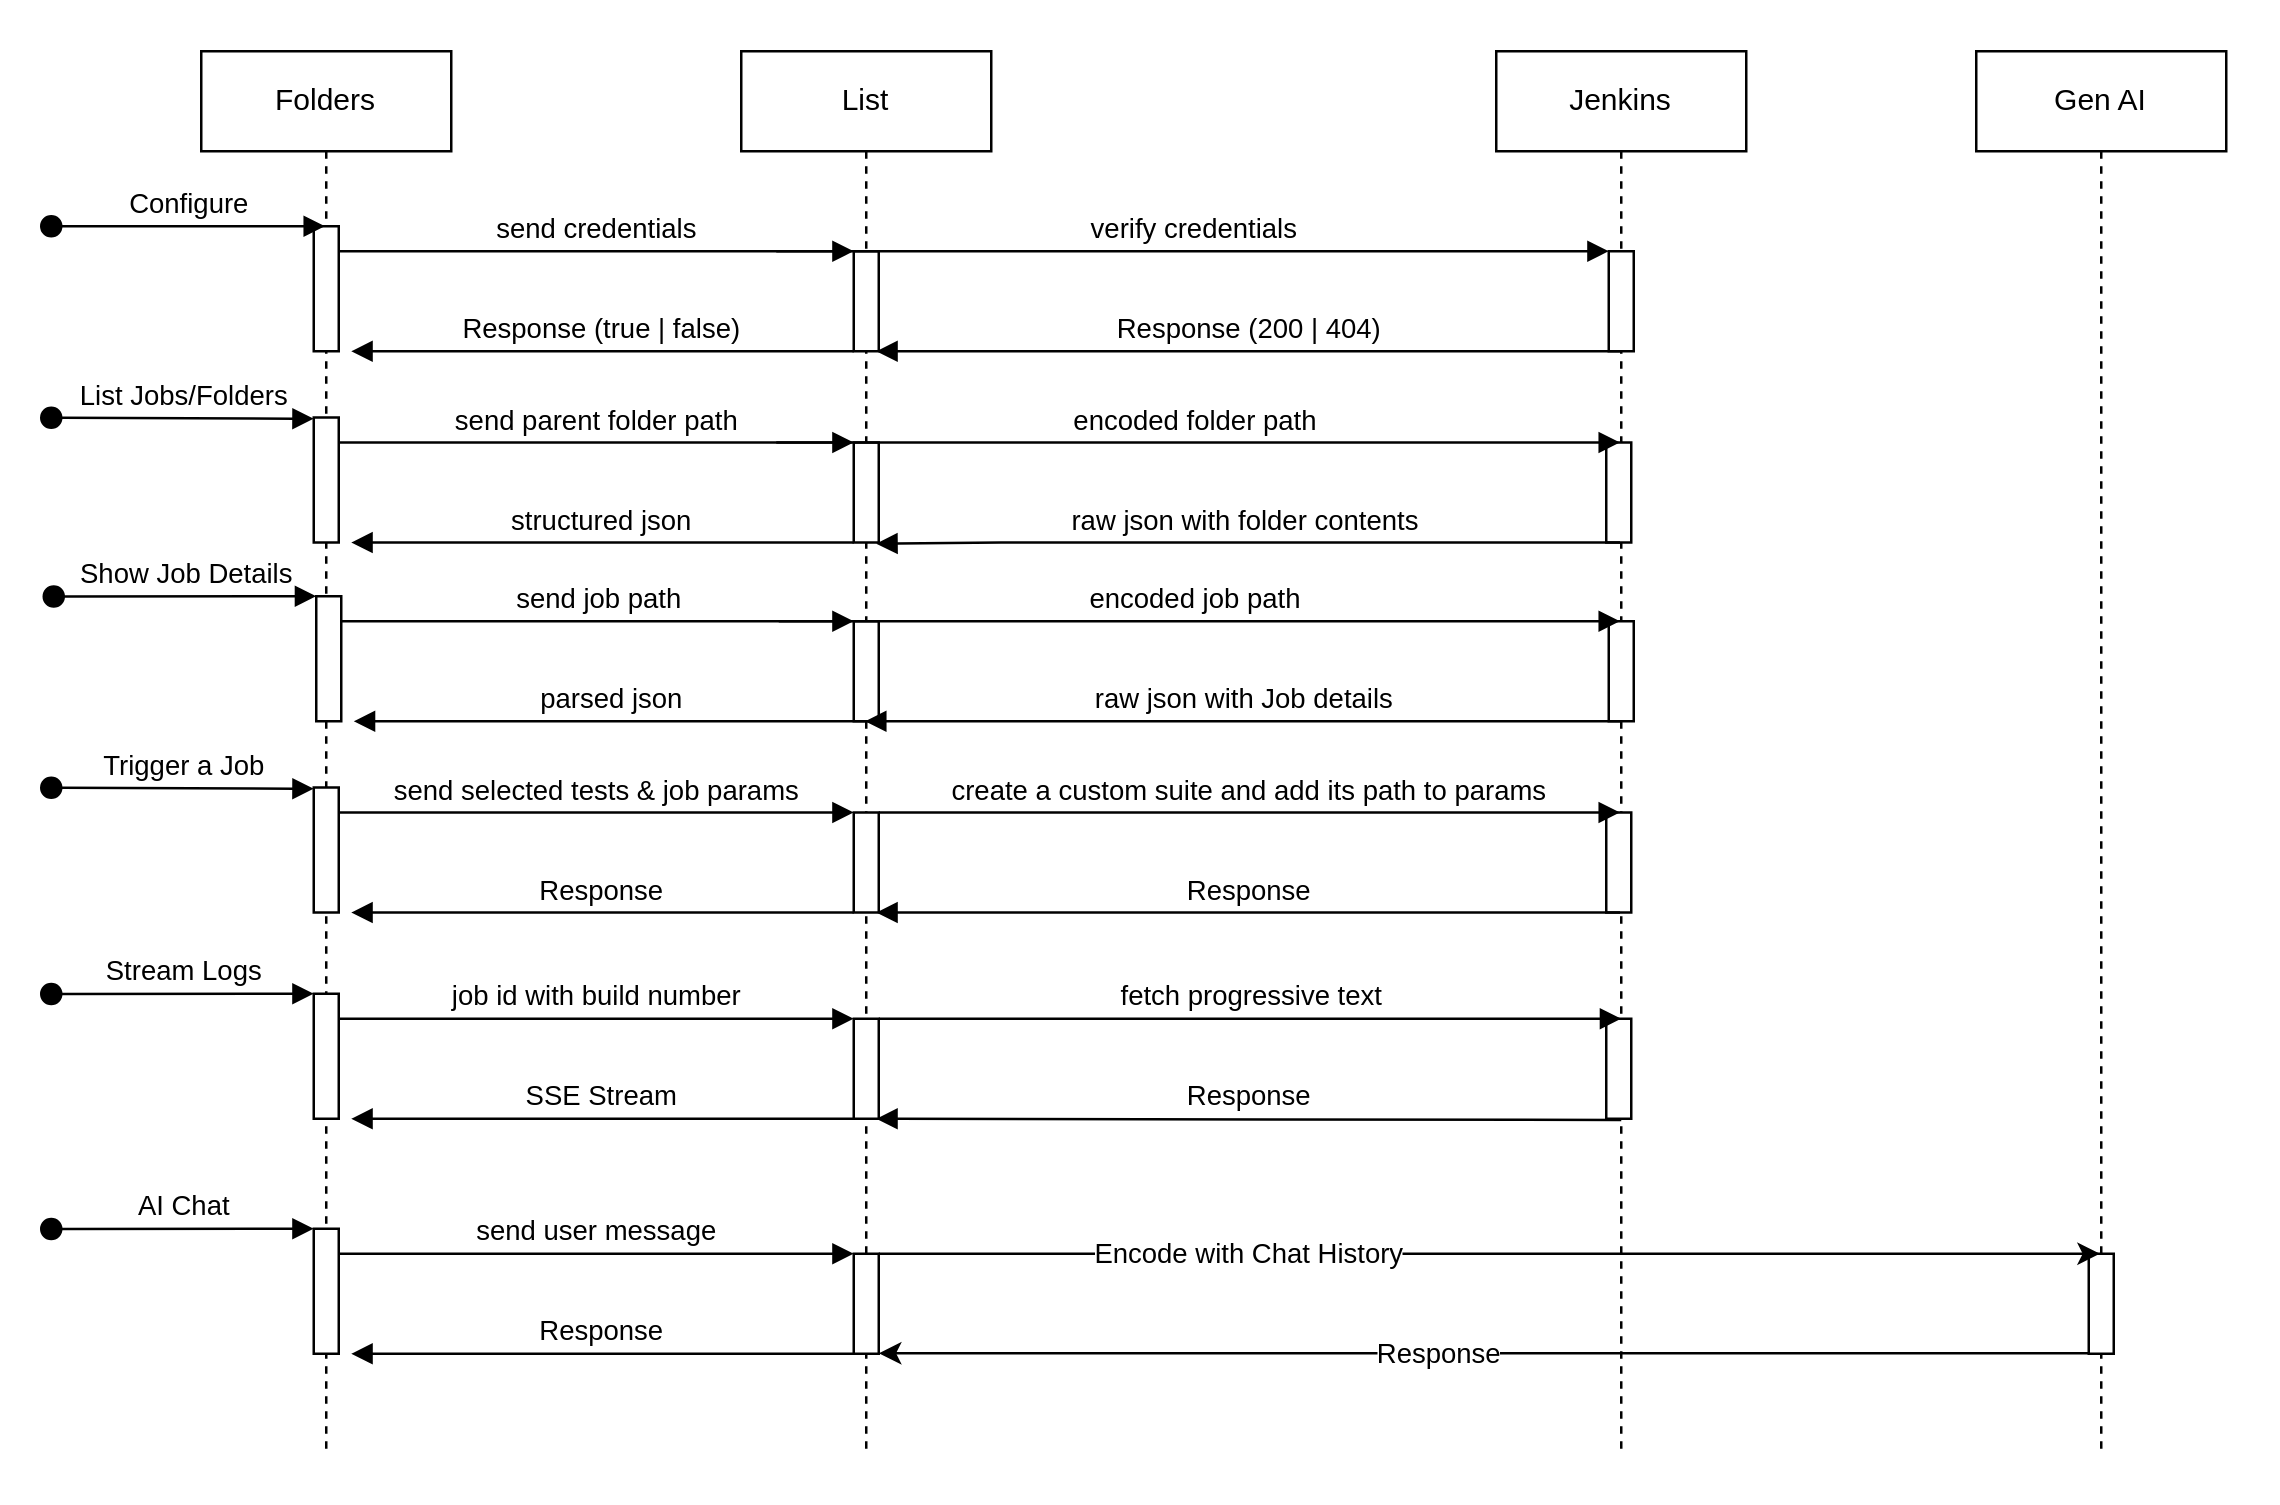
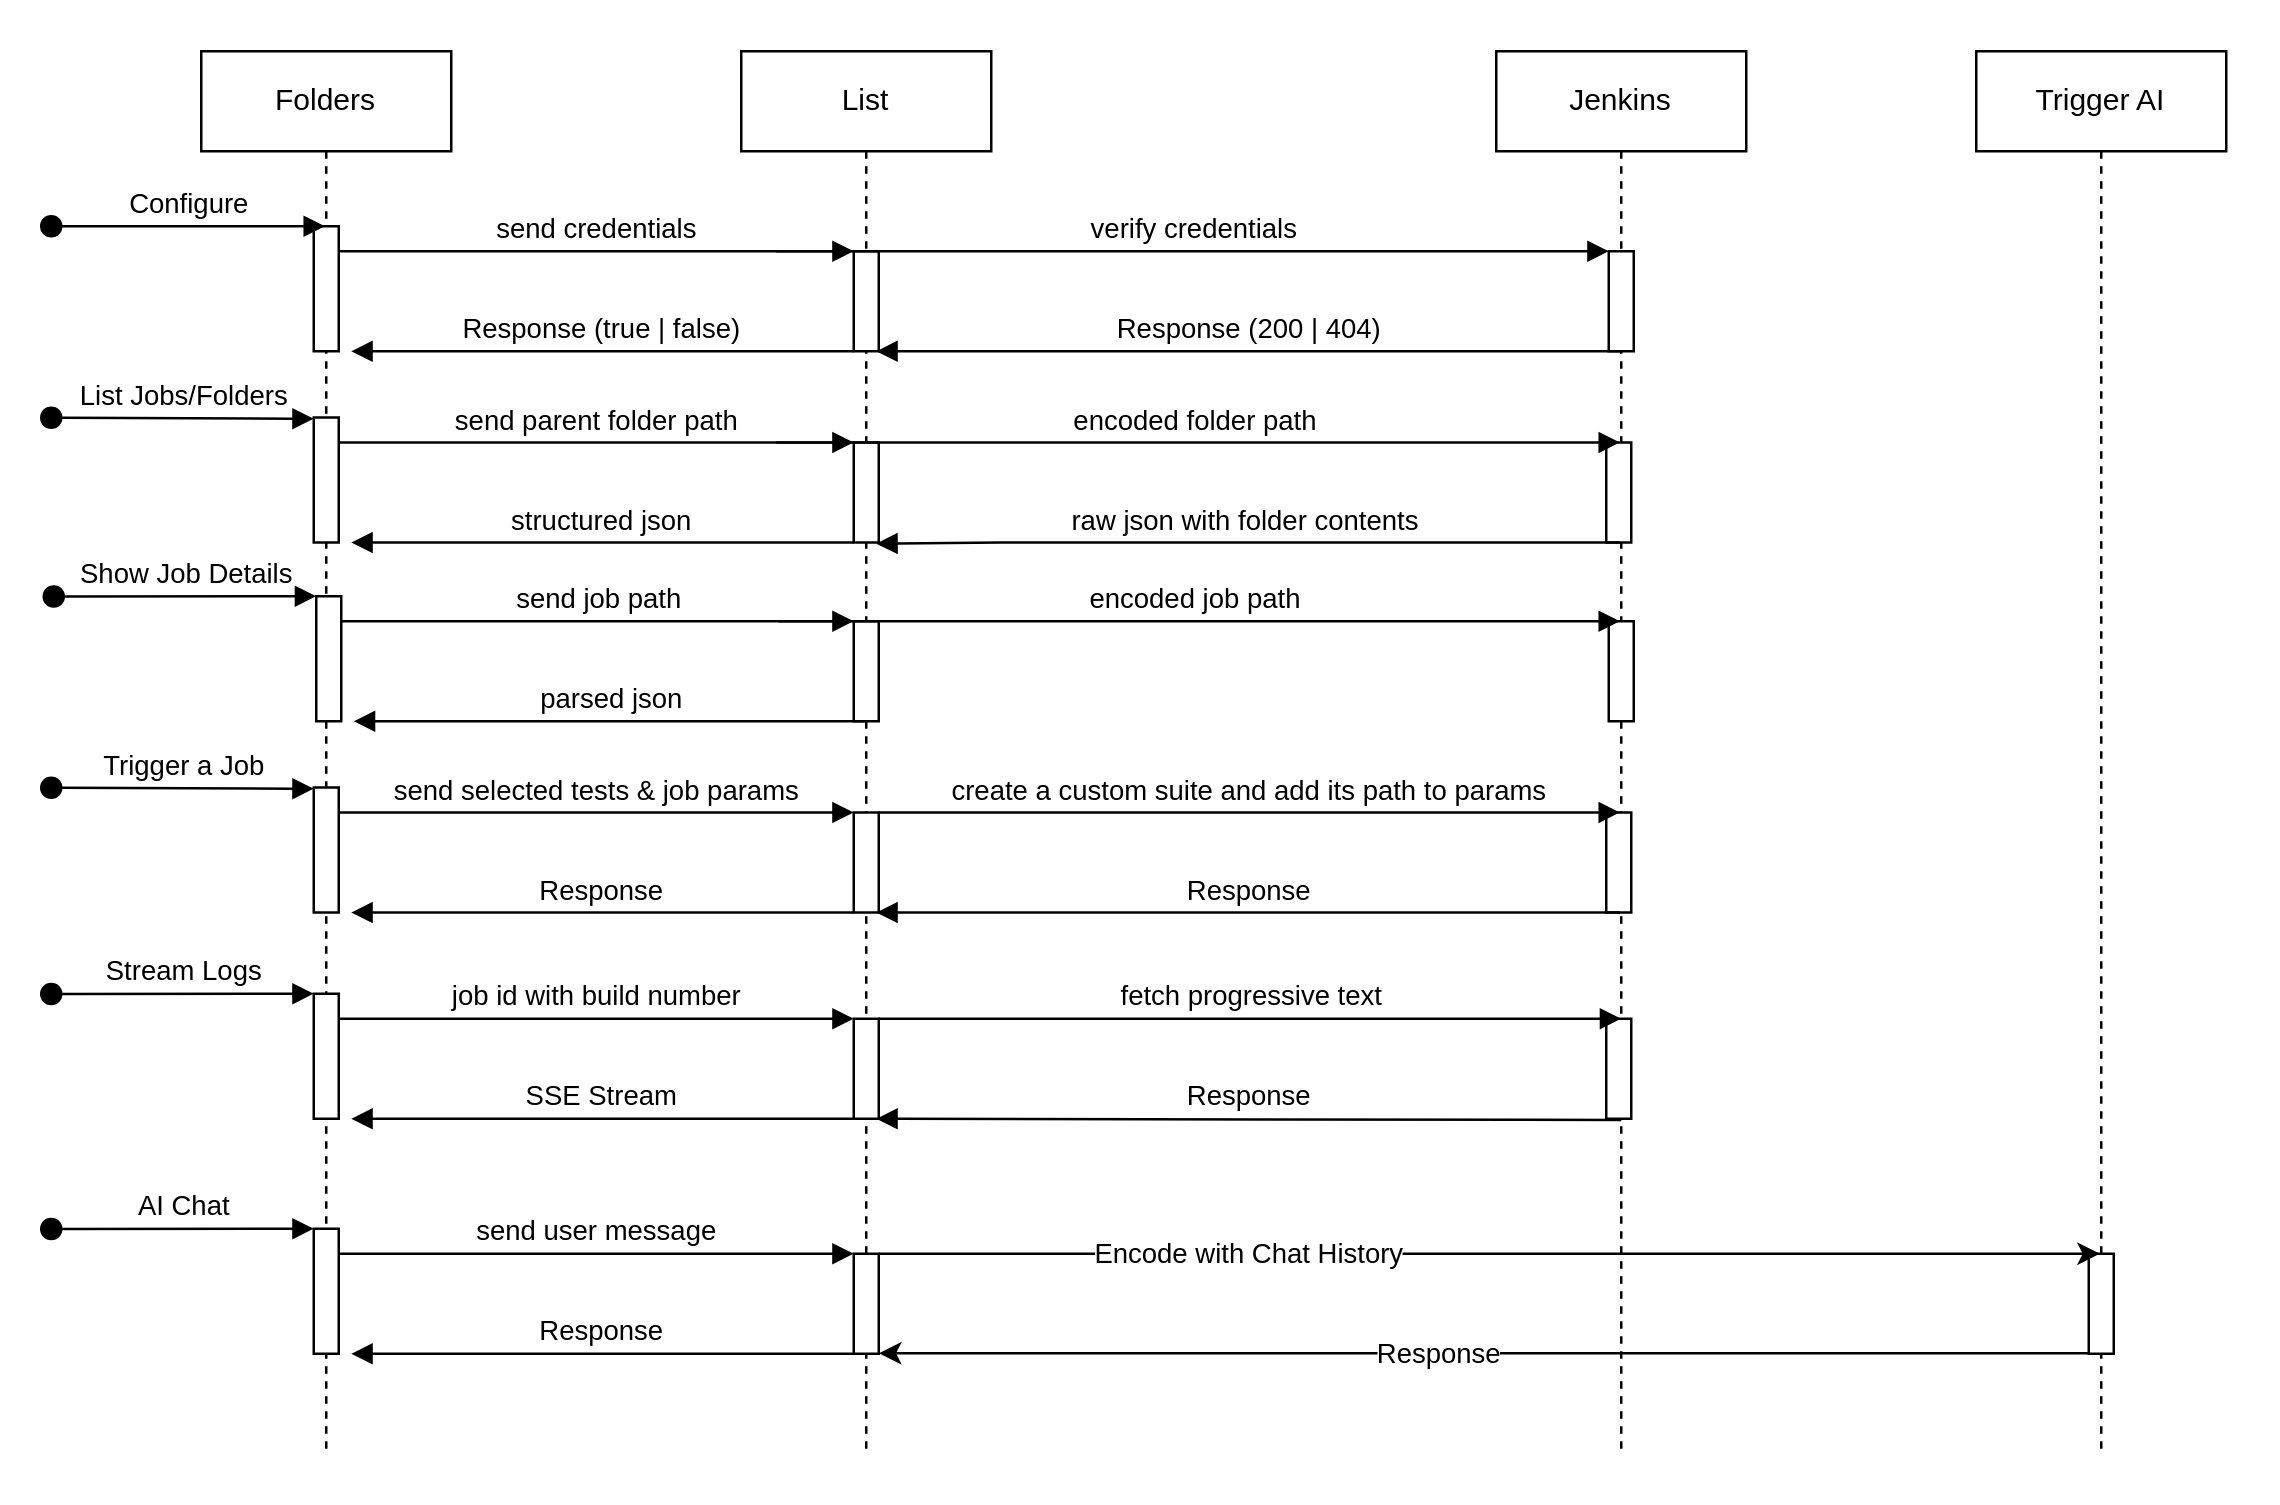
(2101, 101) -> (2101, 101)
(1247, 721) -> none
